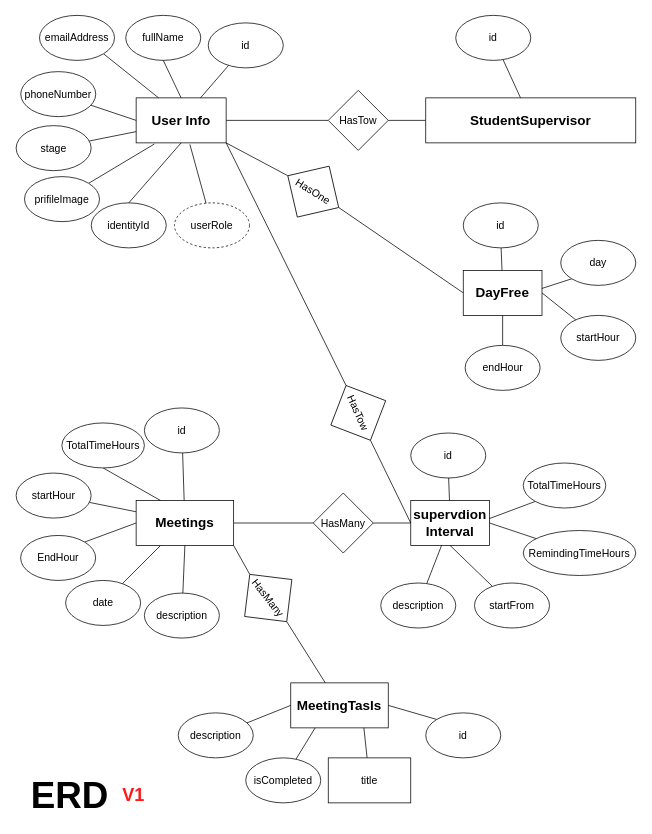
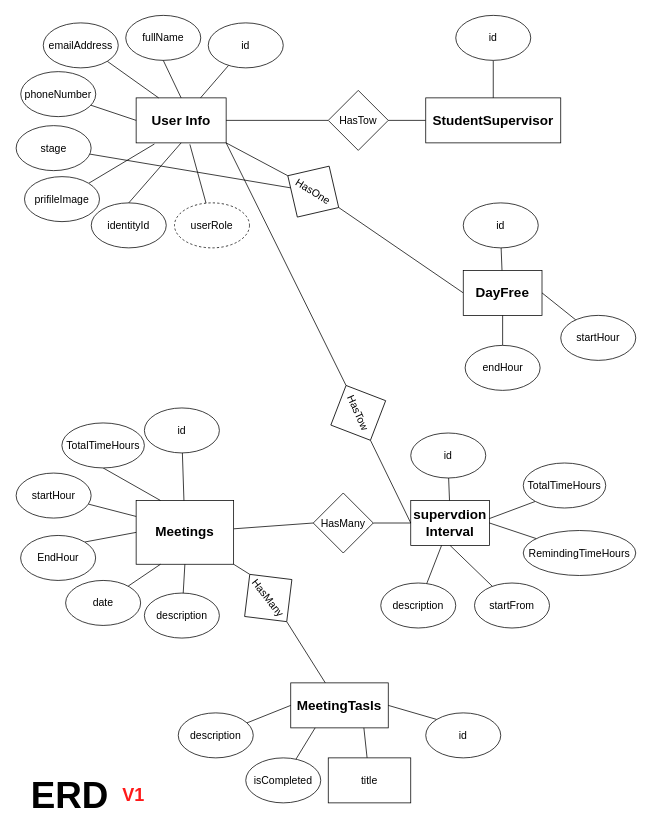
(77, 38) -> (81, 45)
(531, 120) -> (493, 120)
(112, 136) -> (190, 171)
(598, 263) -> none
(557, 283) -> none
(185, 523) -> (185, 532)
